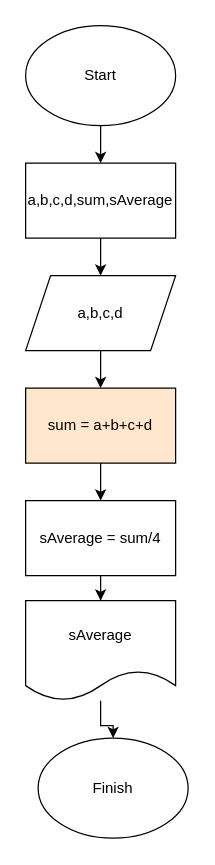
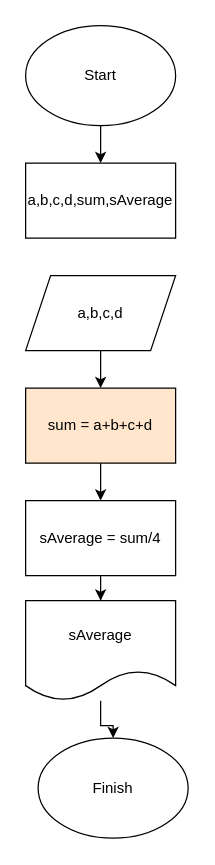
(101, 261) -> none
